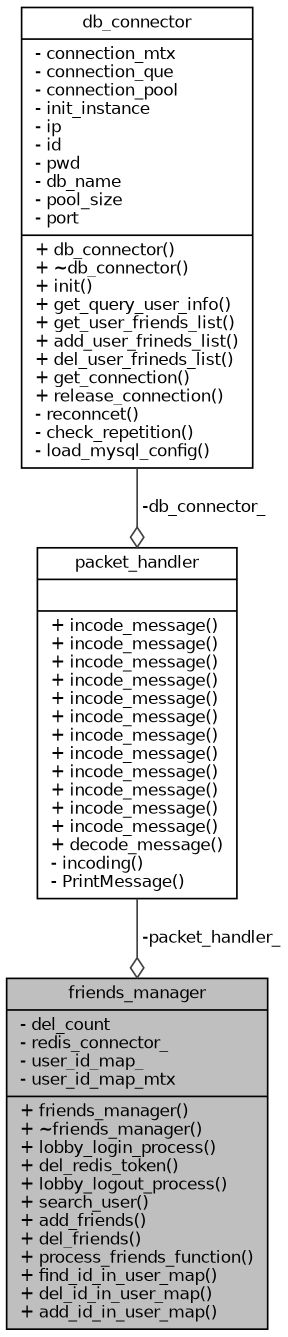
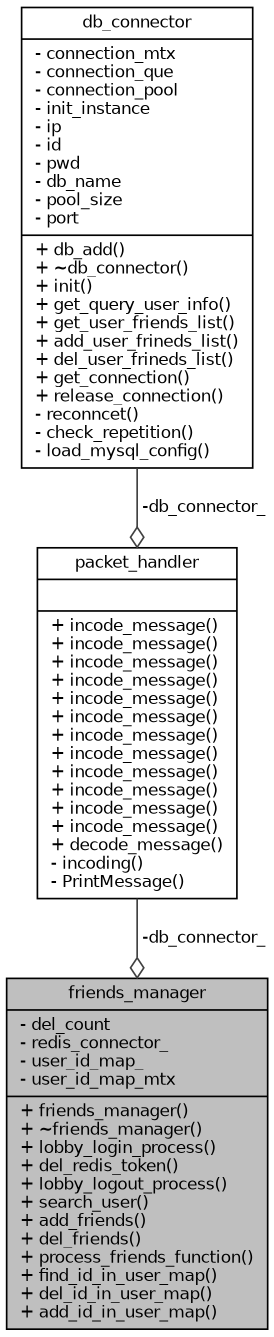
(106, 250) -> (81, 250)
(209, 938) -> (202, 938)
